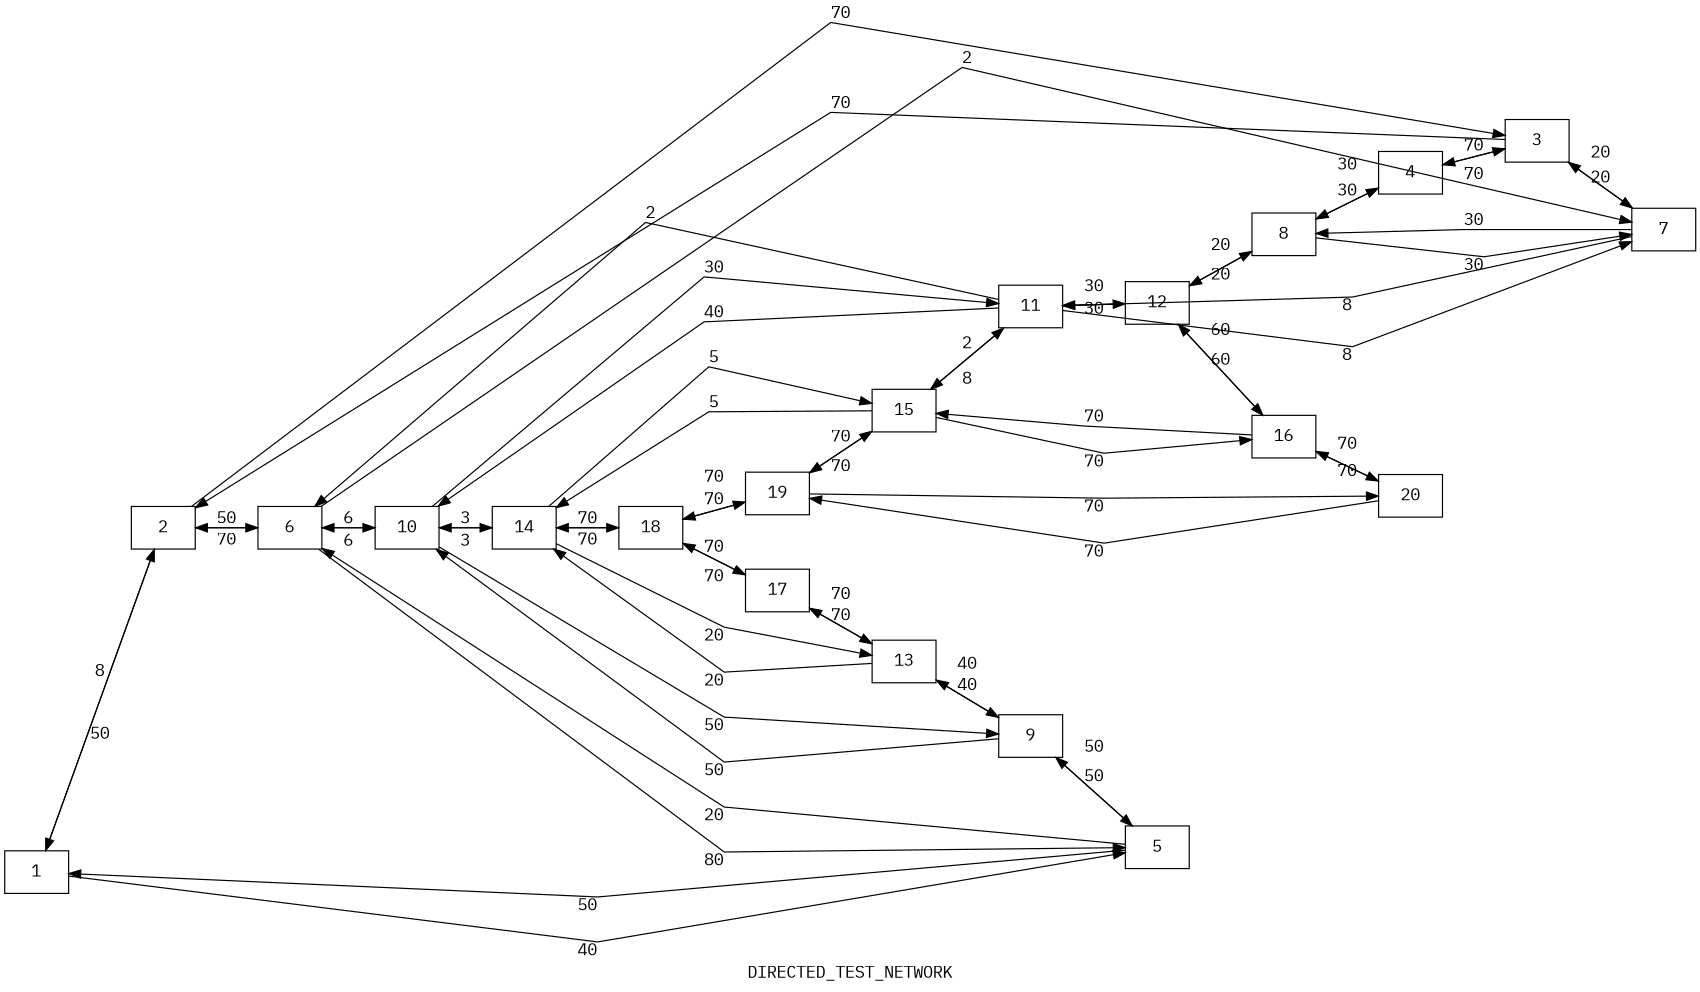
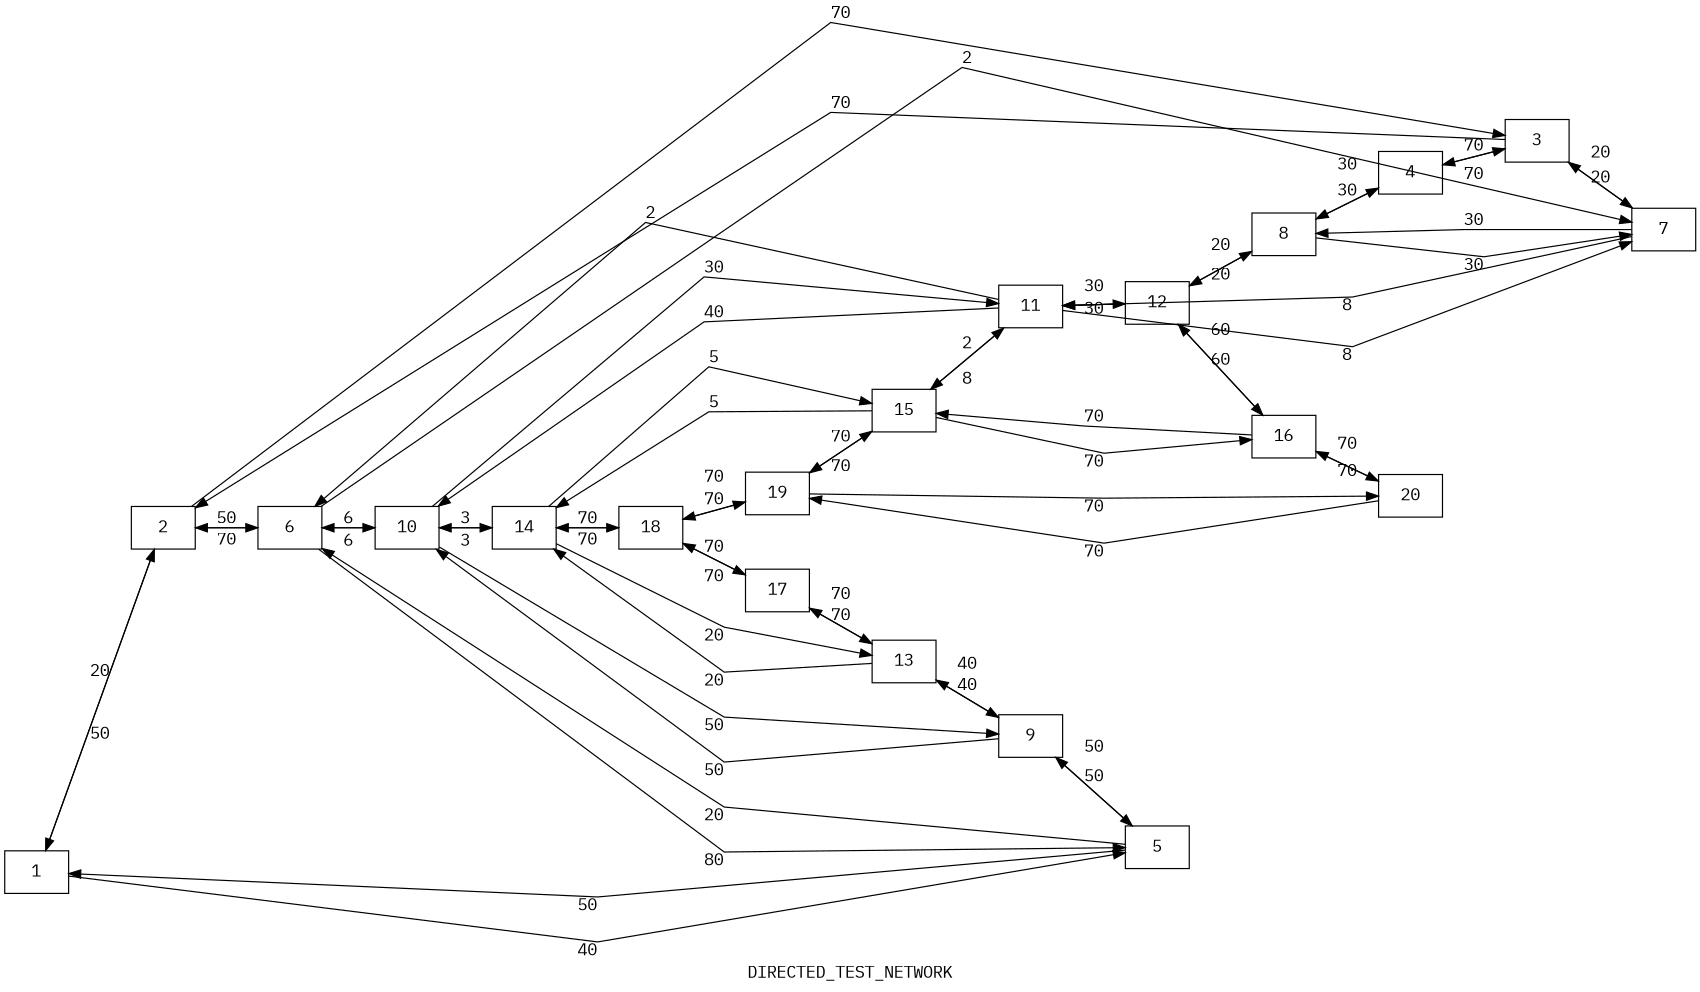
(100, 672) -> (100, 672)
